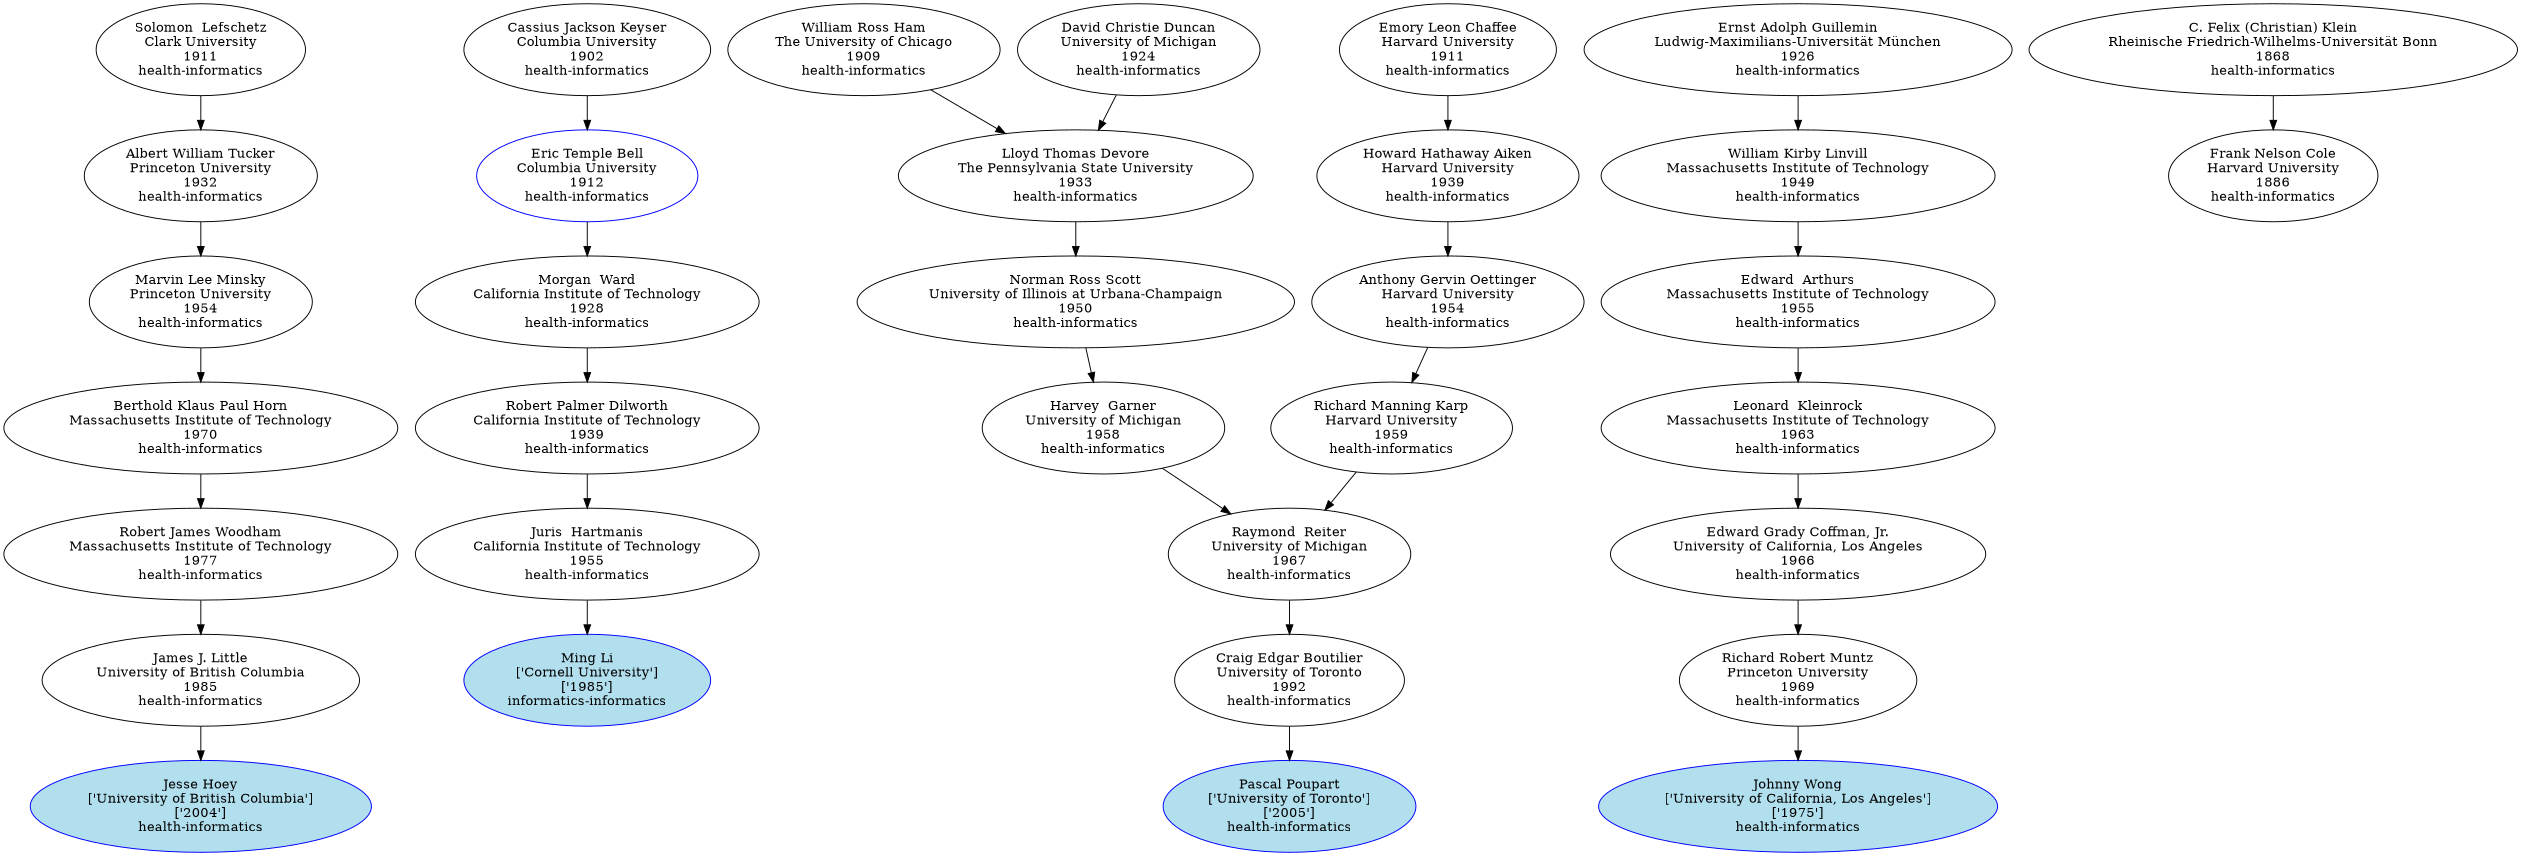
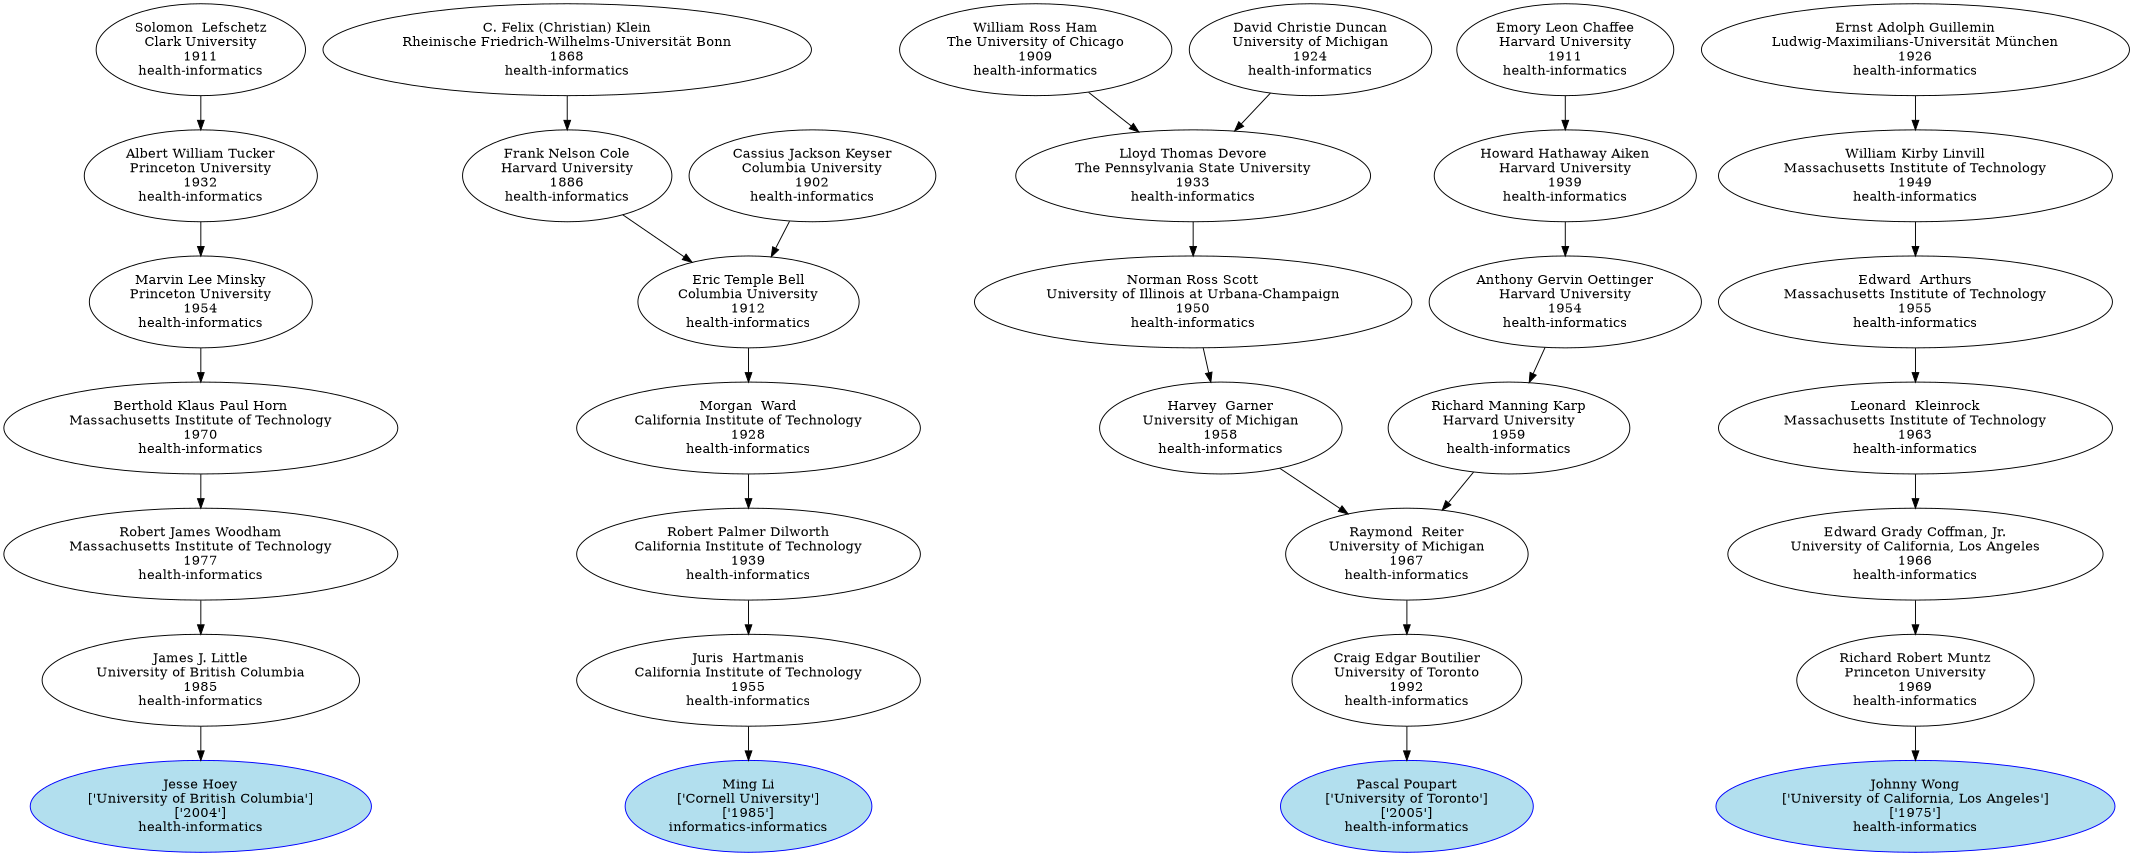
(587, 176) -> (749, 302)
none -> (653, 236)
